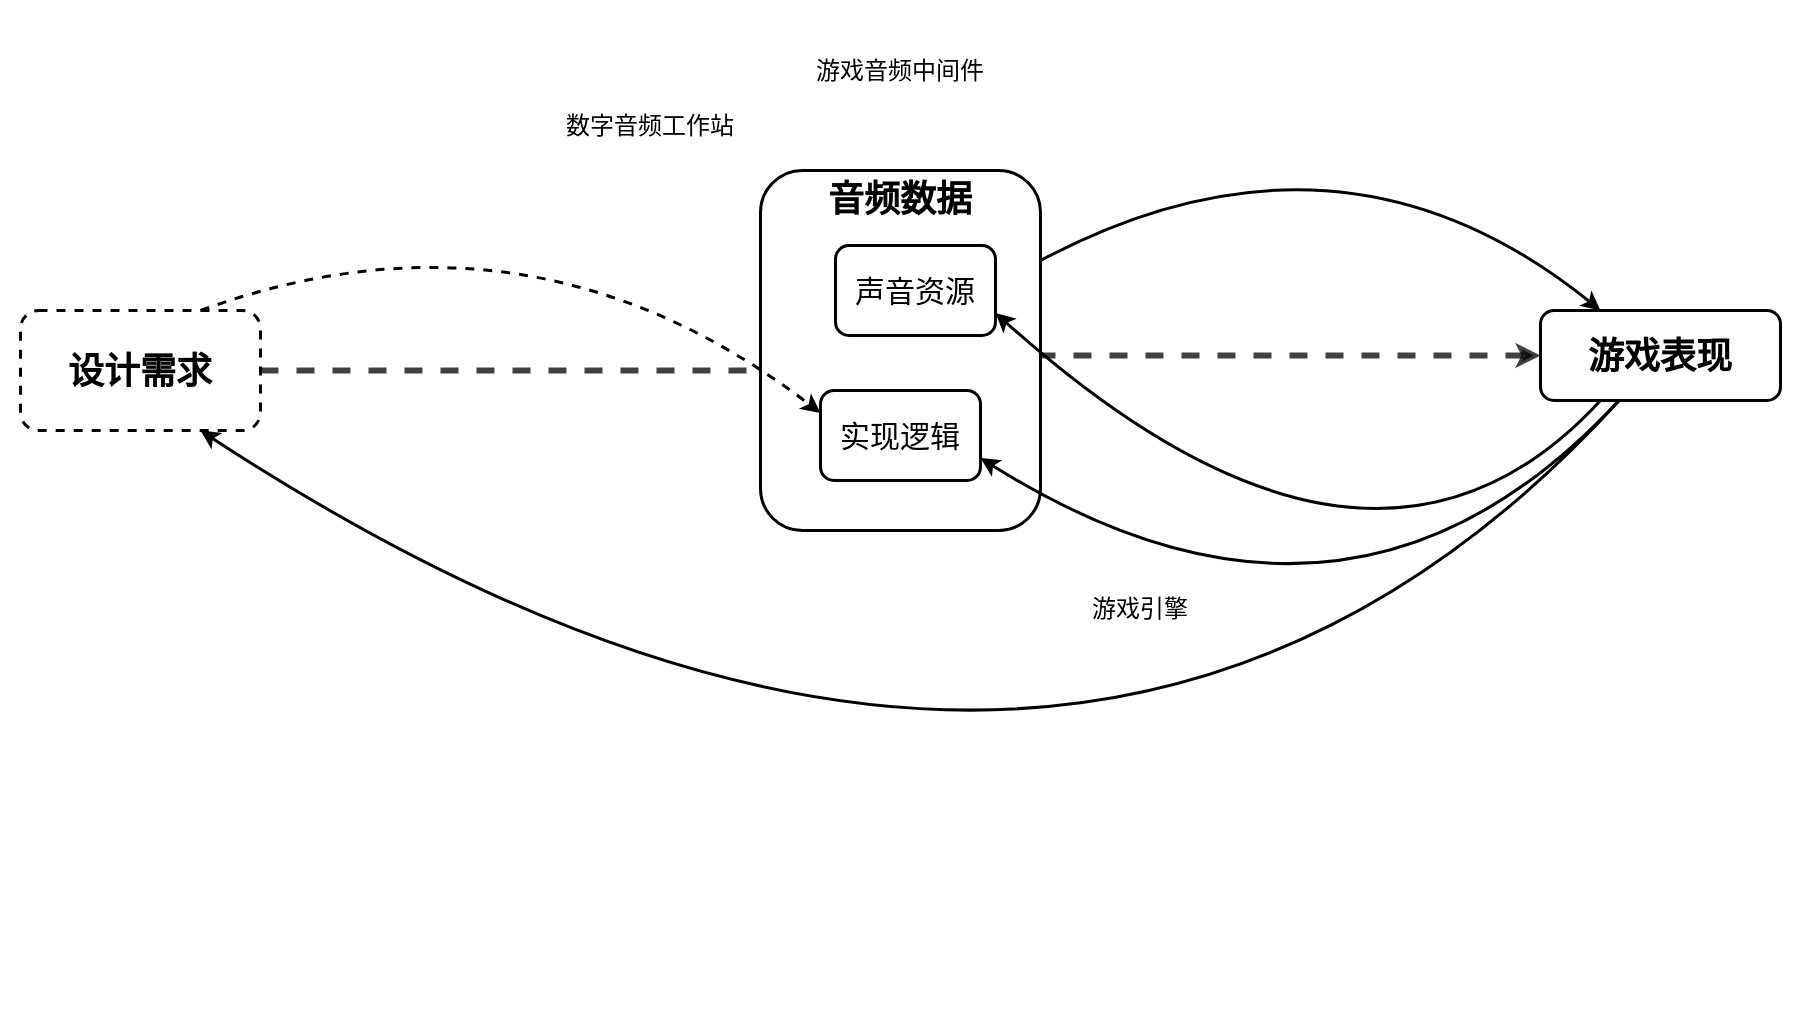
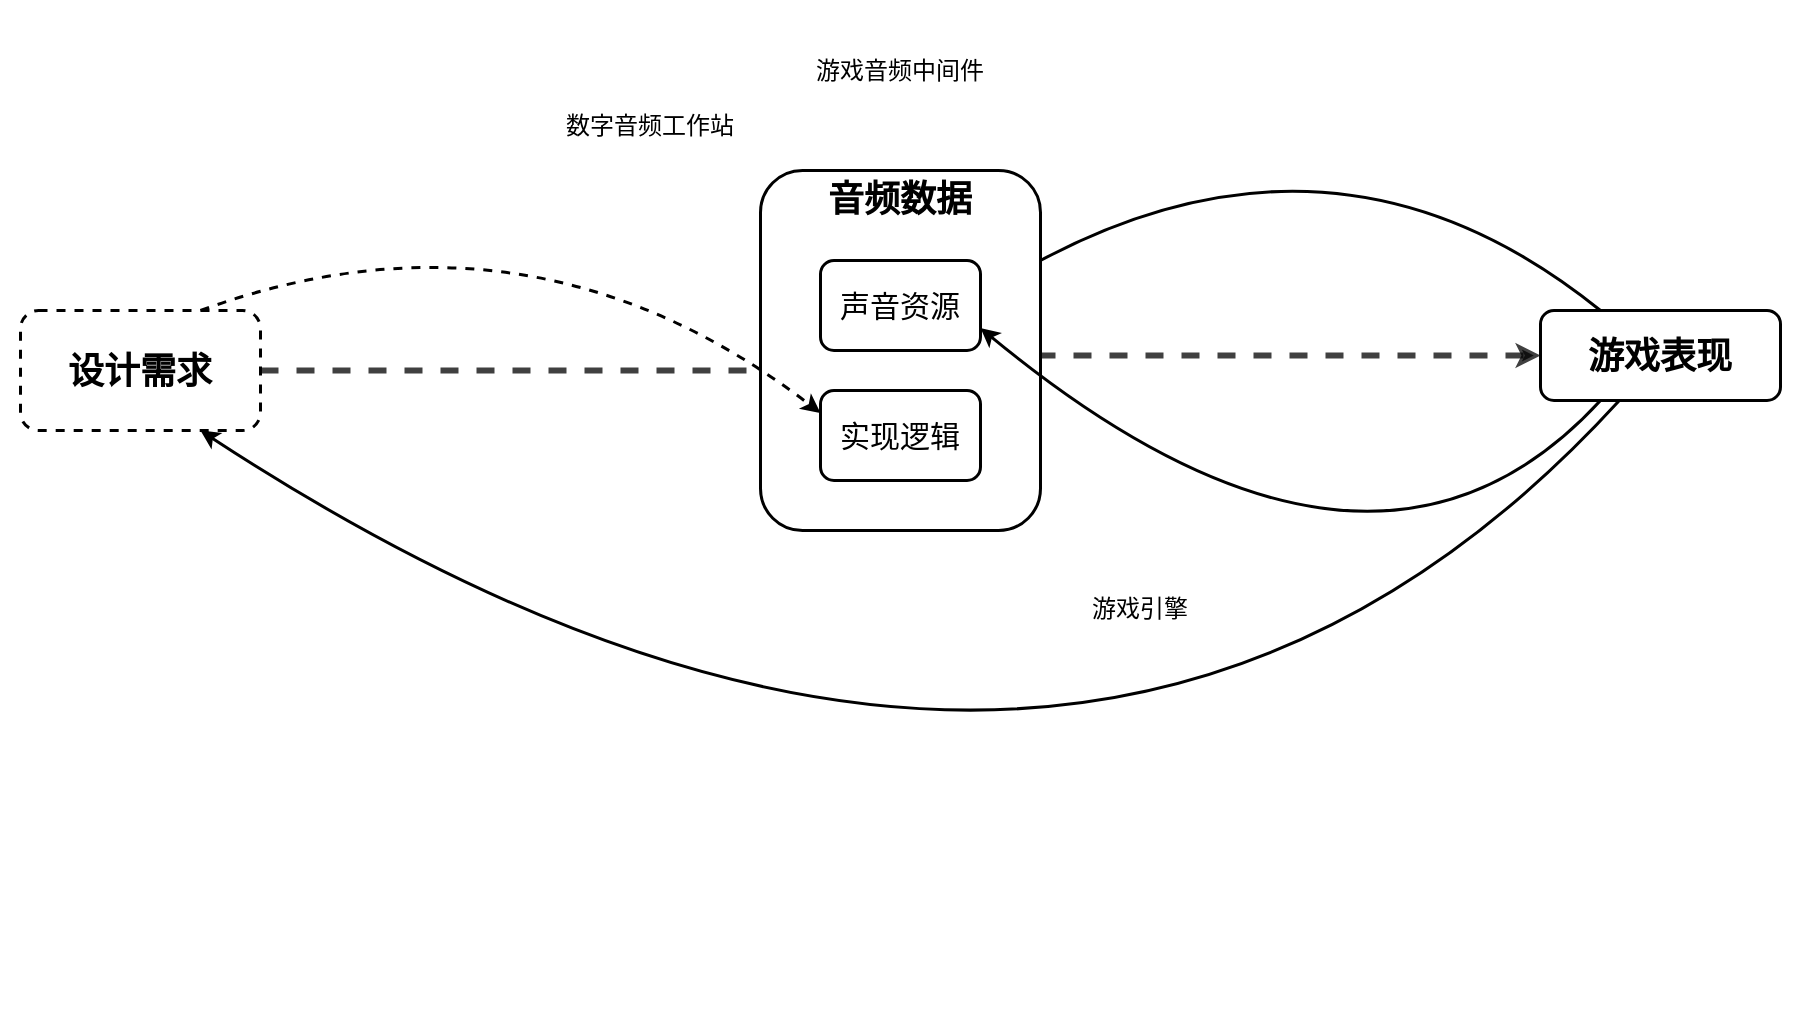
(916, 291) -> (901, 306)
(1589, 301) -> (1591, 304)
(1271, 563) -> none
